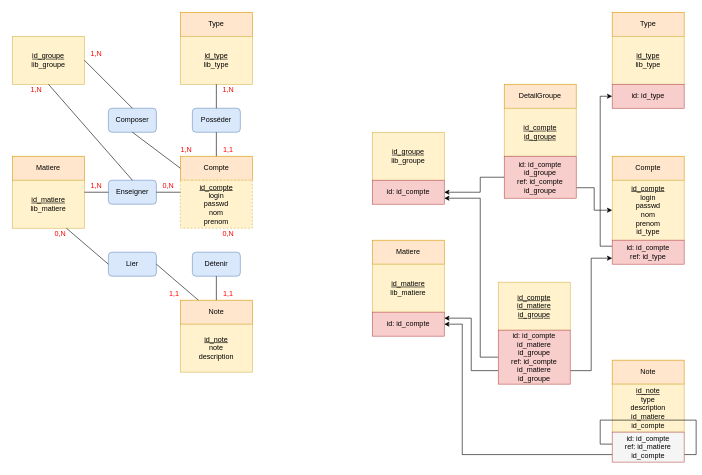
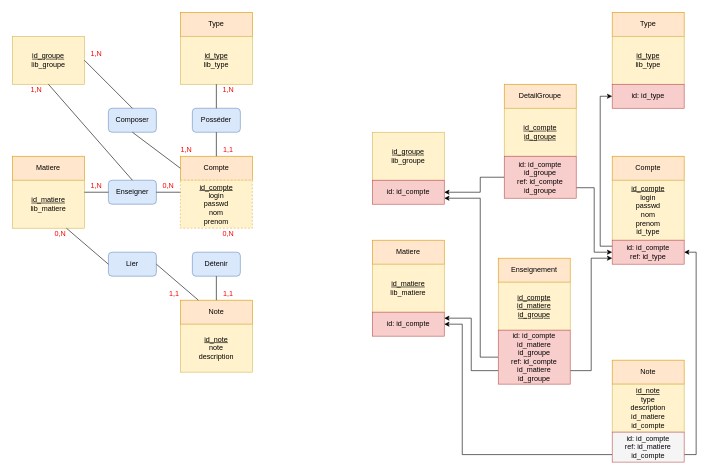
(606, 210) -> (606, 252)
none -> (534, 270)
(631, 420) -> (693, 252)
